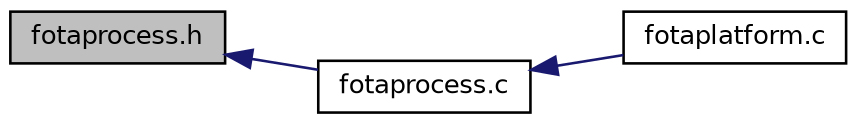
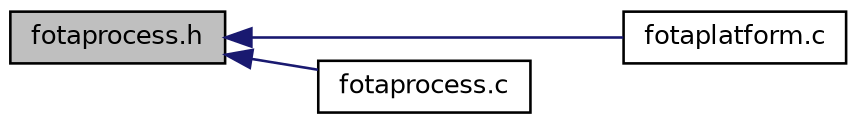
(590, 60) -> (438, 38)
